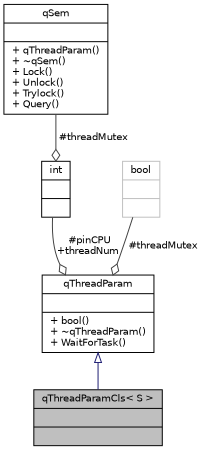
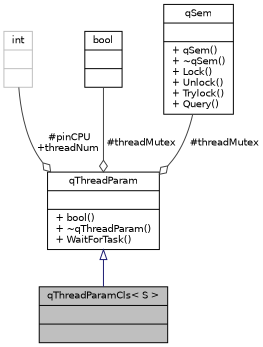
(56, 50) -> (195, 50)
(56, 132) -> (184, 142)
(56, 189) -> (18, 59)
(141, 189) -> (103, 59)
